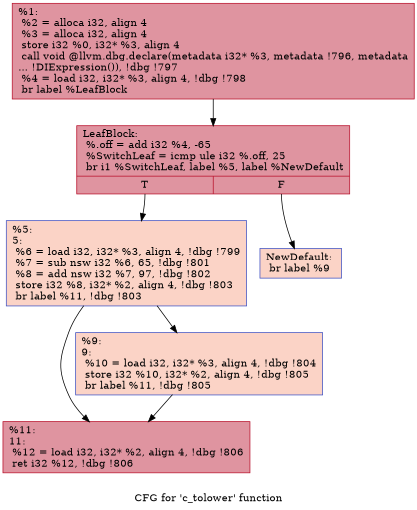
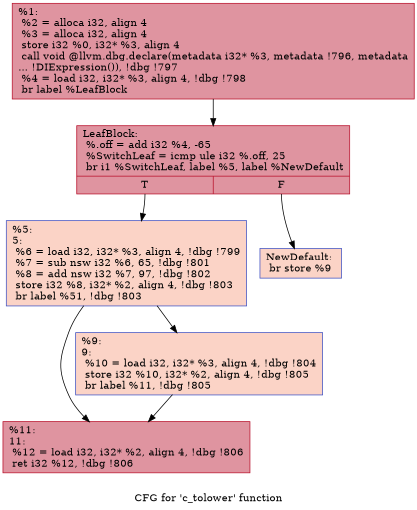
(298, 268) -> (299, 268)
(77, 296) -> (77, 296)
